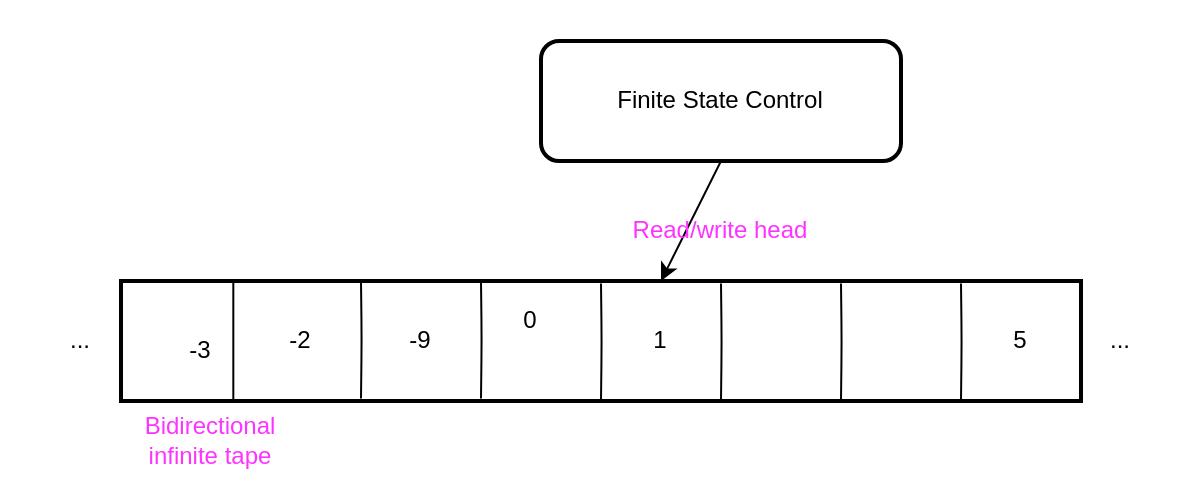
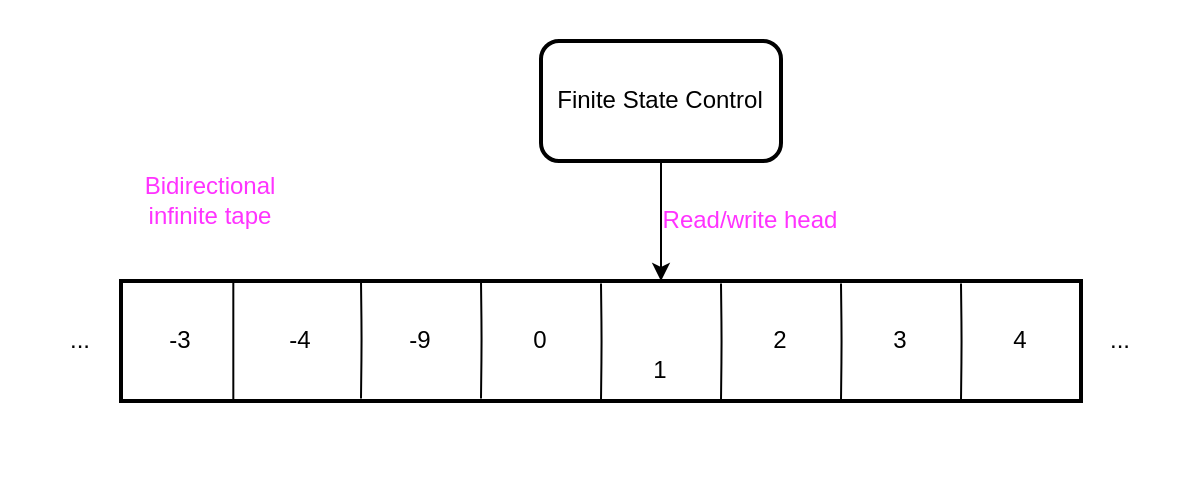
(721, 101) -> (661, 101)
(721, 231) -> (751, 221)
(531, 321) -> (541, 341)
(301, 341) -> (301, 341)
(661, 341) -> (661, 371)
none -> (781, 341)
none -> (901, 341)
(1021, 341) -> (1021, 341)
(201, 351) -> (181, 341)
(211, 441) -> (211, 201)
